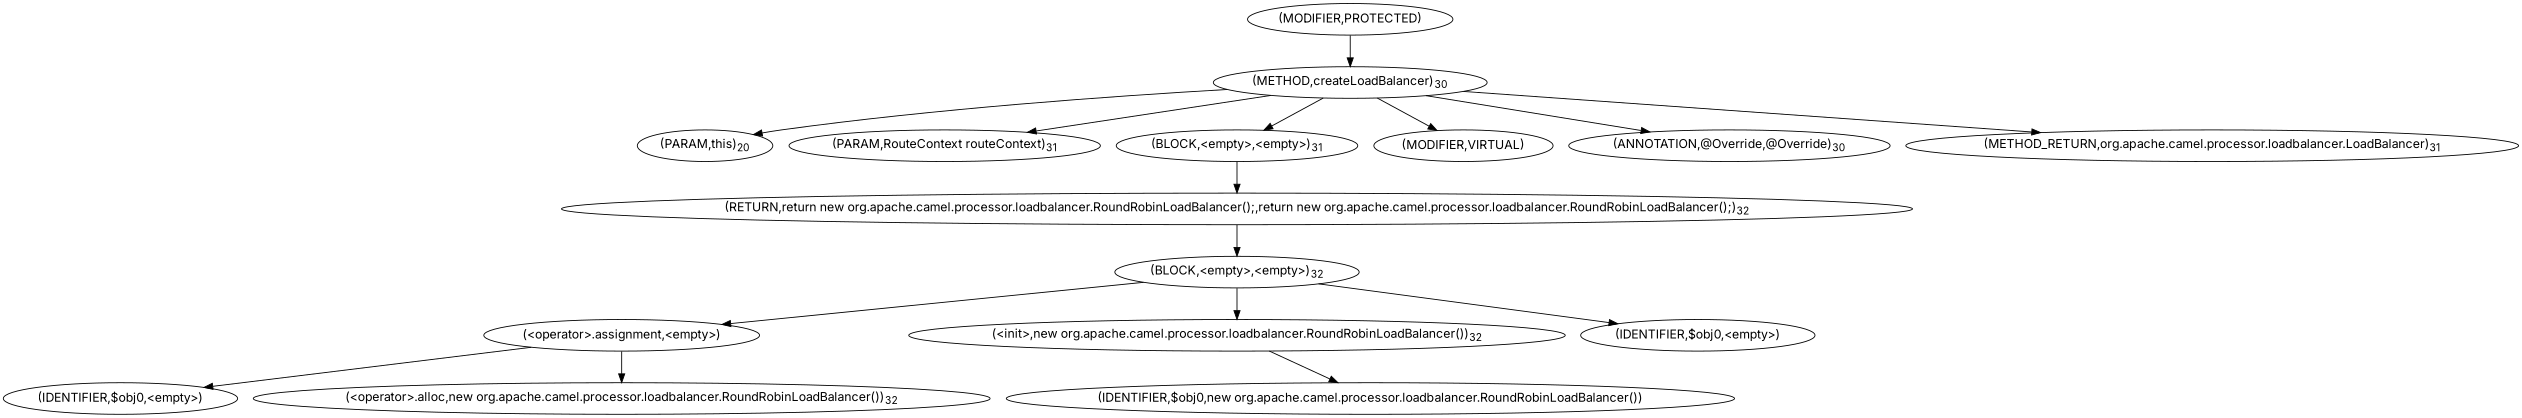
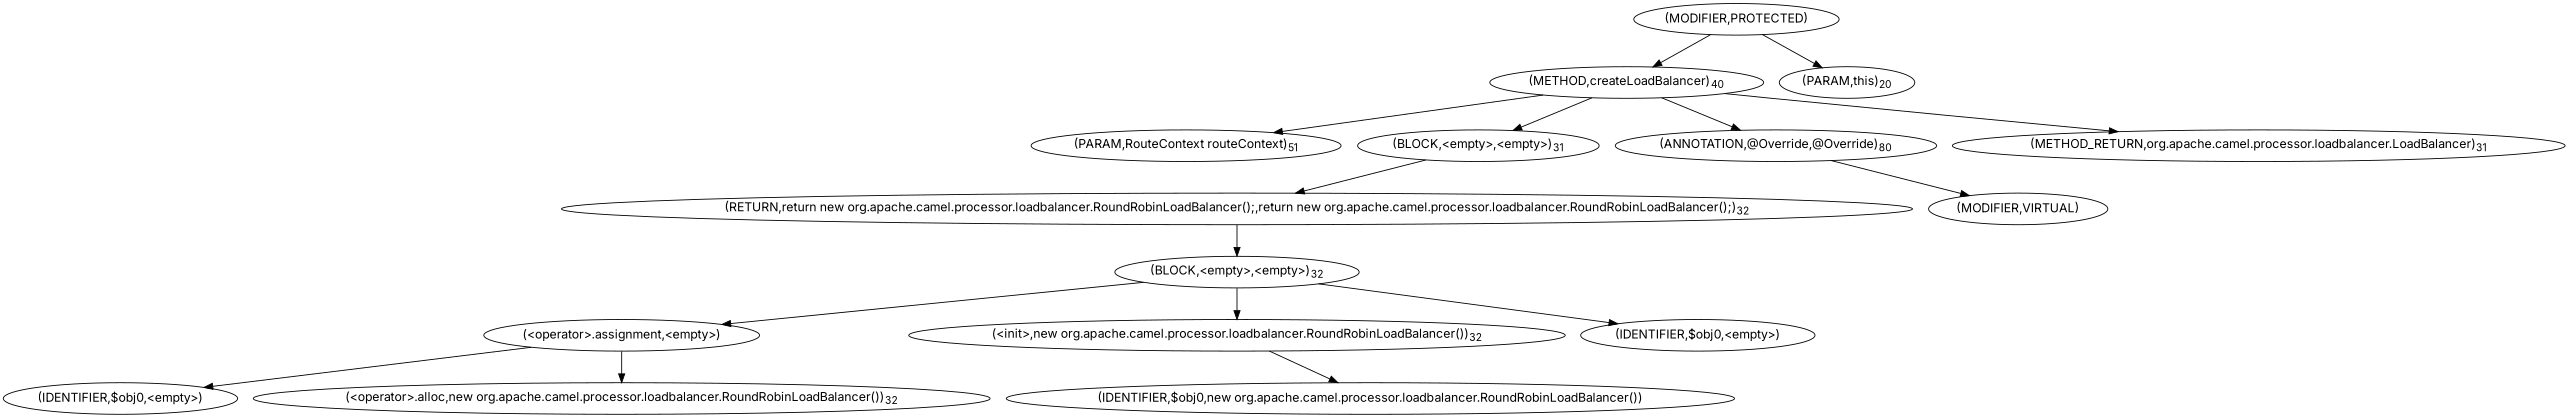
(1442, 81) -> (1718, 81)
(994, 106) -> (1789, 49)
(1403, 112) -> (1896, 177)
(1052, 144) -> (1293, 144)
(1839, 144) -> (1886, 144)
